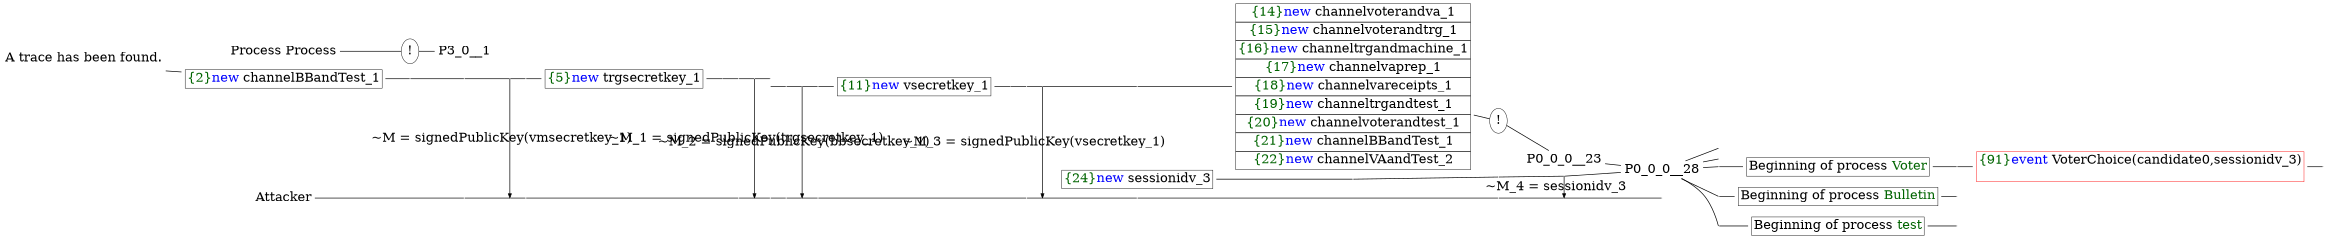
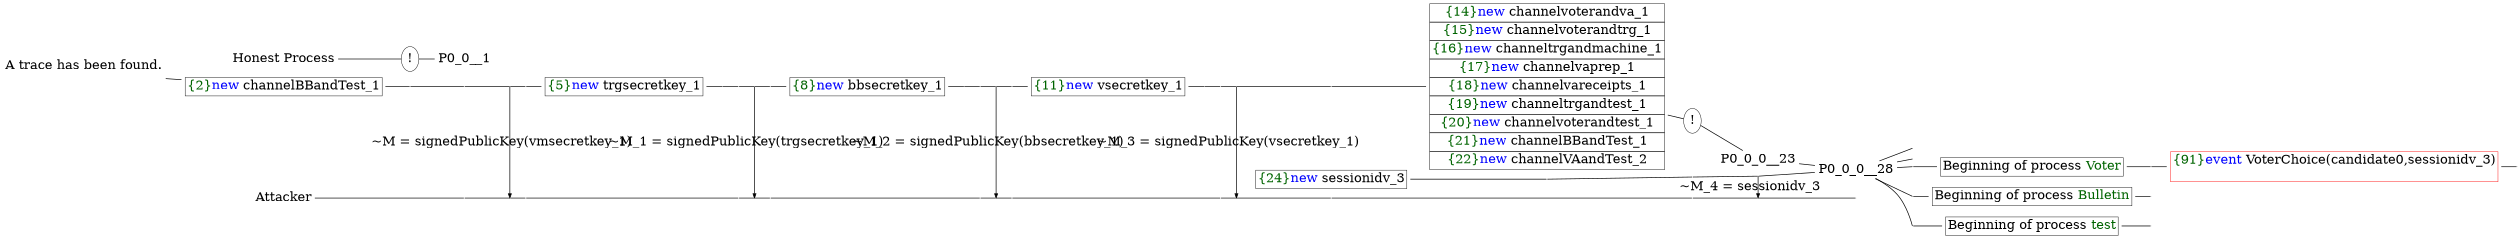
(283, 51) -> (283, 59)
(464, 51) -> (464, 59)
none -> (867, 86)
